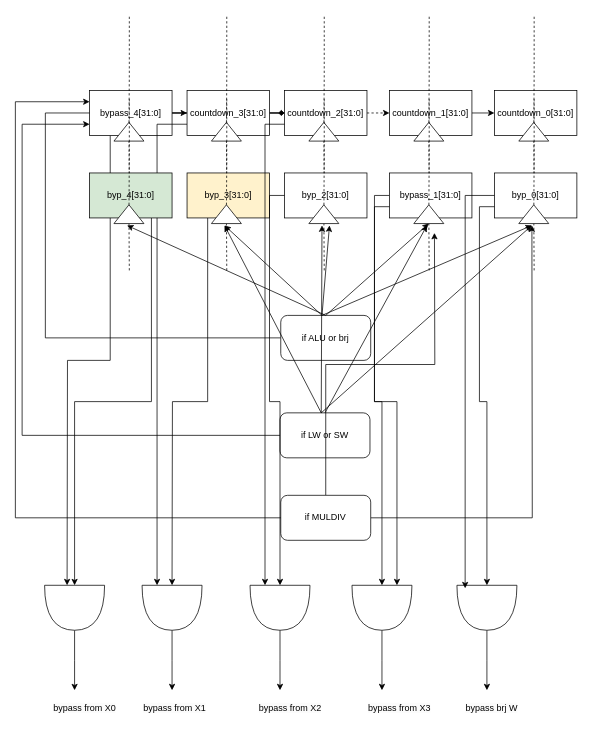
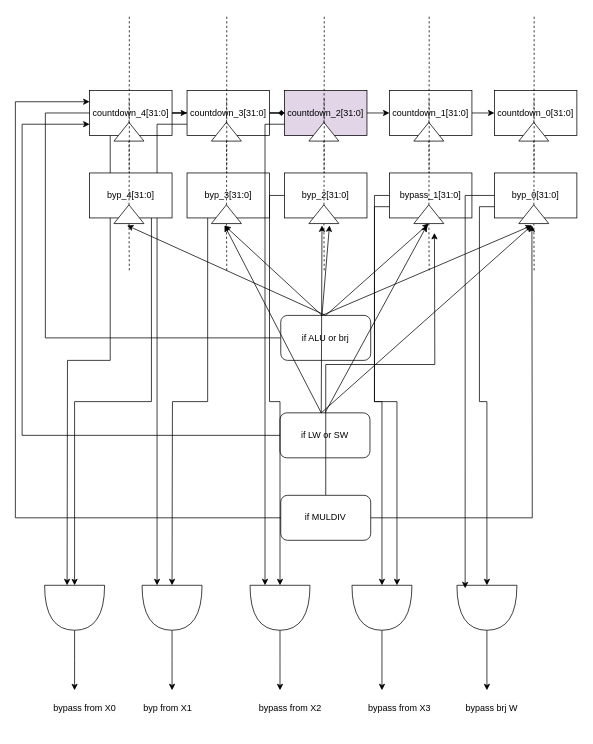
(131, 113) -> (131, 113)
(326, 113) -> (326, 113)
(375, 113) -> (375, 113)
(131, 195) -> (131, 195)
(228, 195) -> (228, 195)
(177, 709) -> (169, 709)
